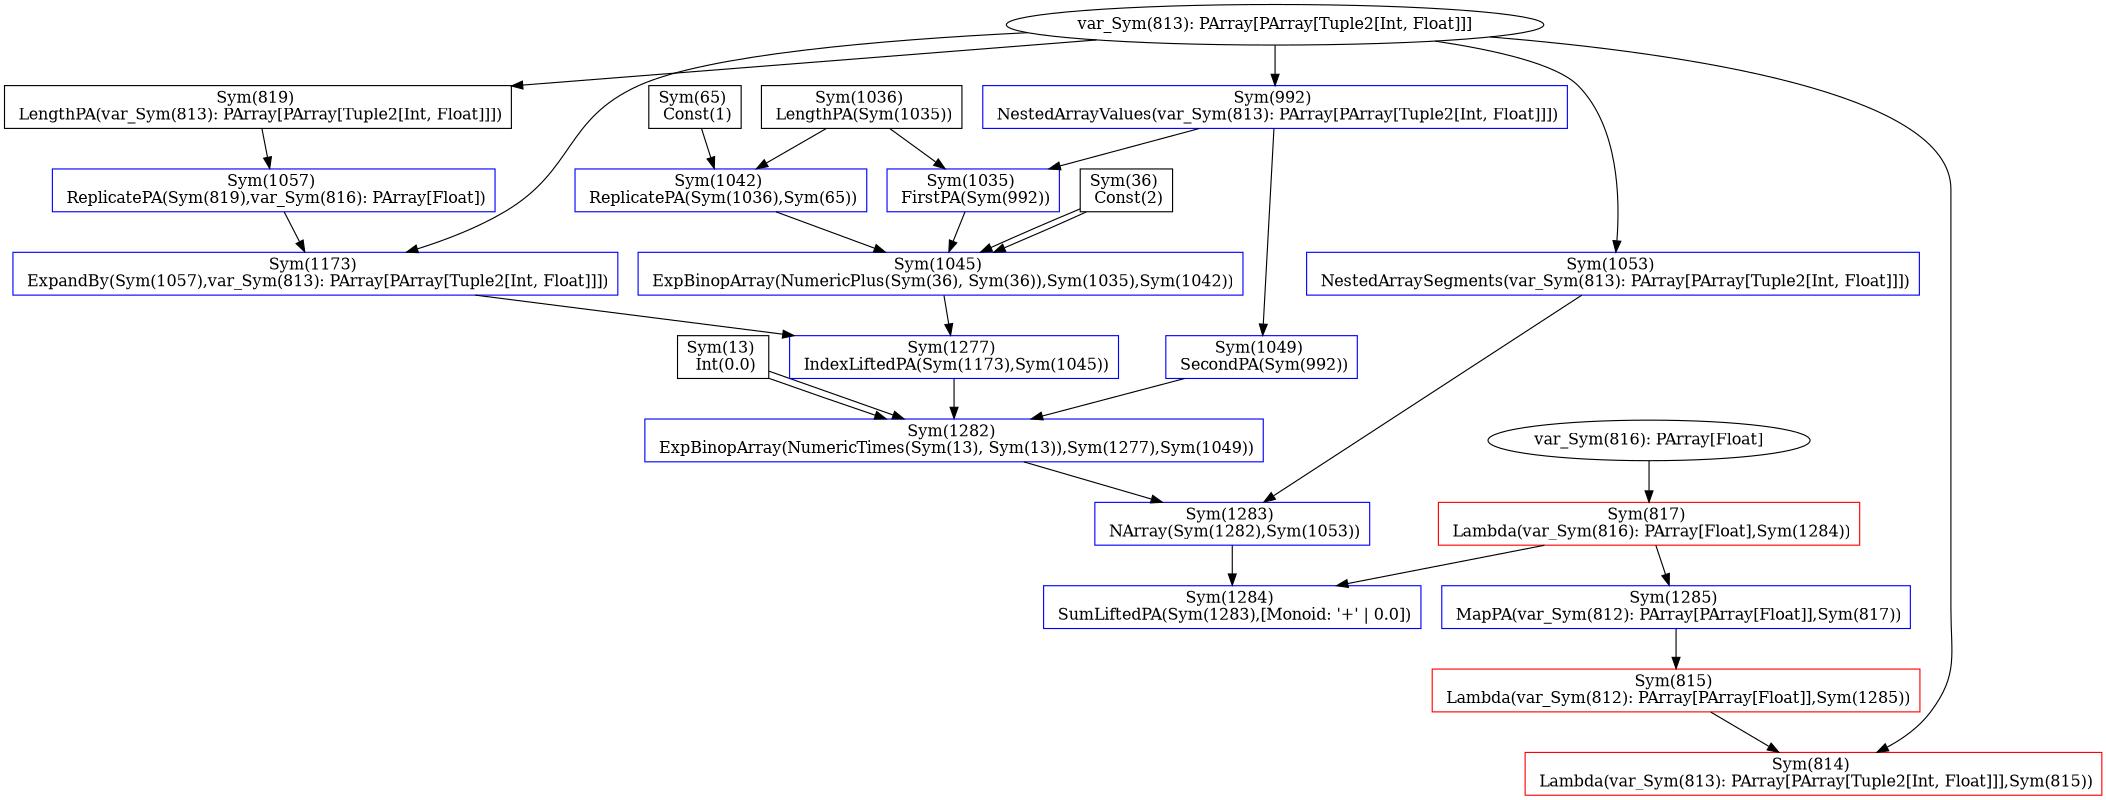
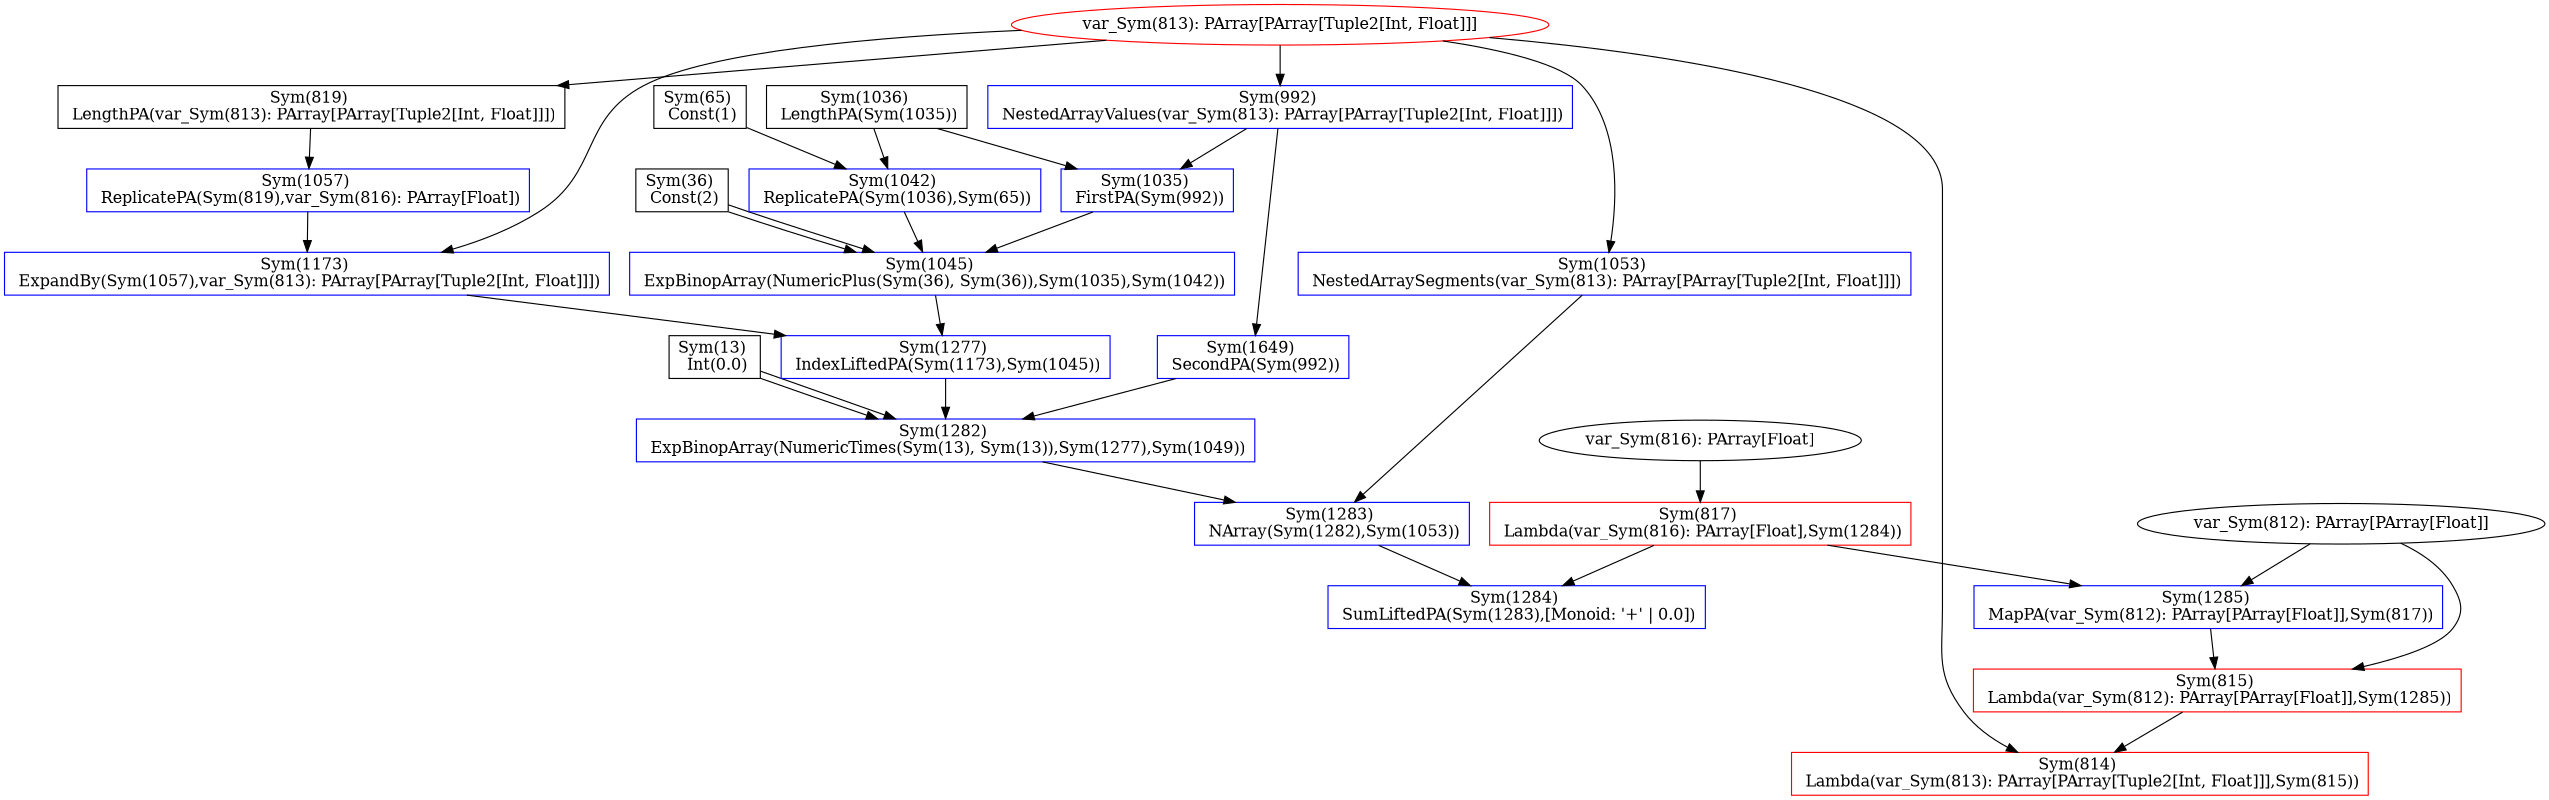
(1275, 25) -> (1280, 25)
(1262, 357) -> (1253, 357)
none -> (2341, 524)
